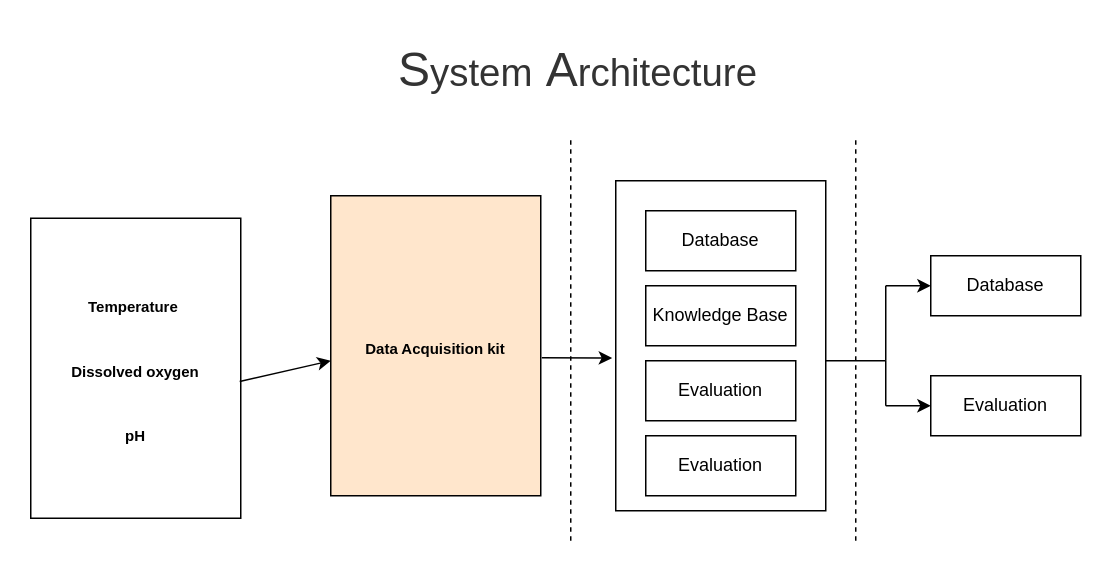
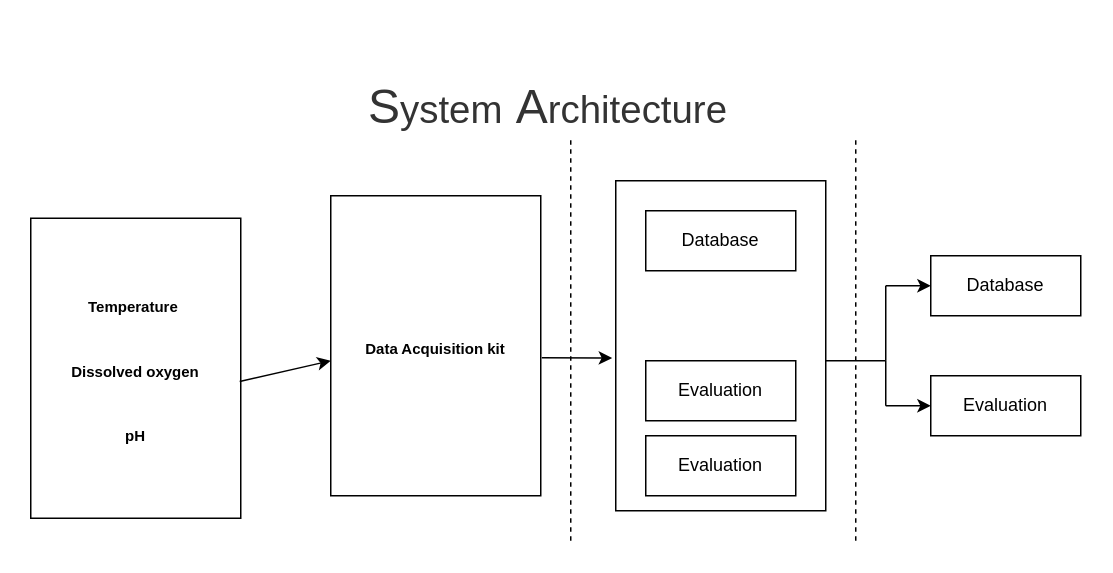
(578, 68) -> (548, 106)
(721, 316) -> none
(436, 346) -> (436, 346)
